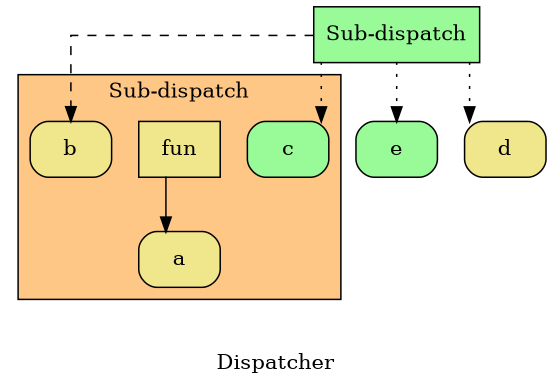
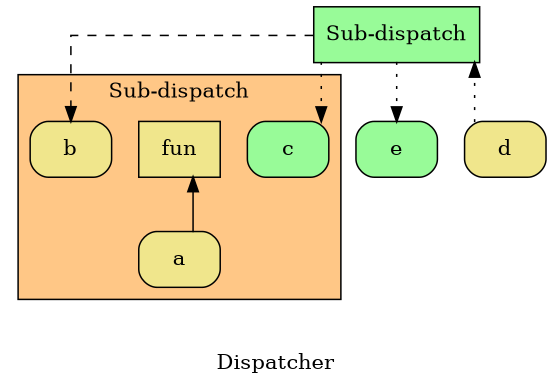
(470, 84) -> (475, 100)
(166, 197) -> (193, 212)
